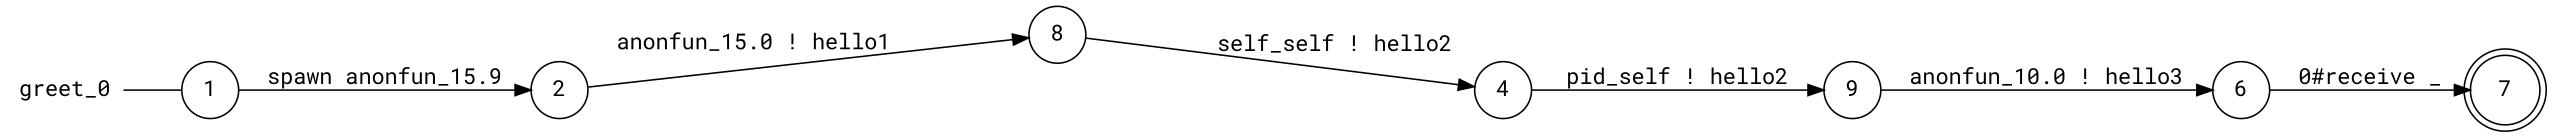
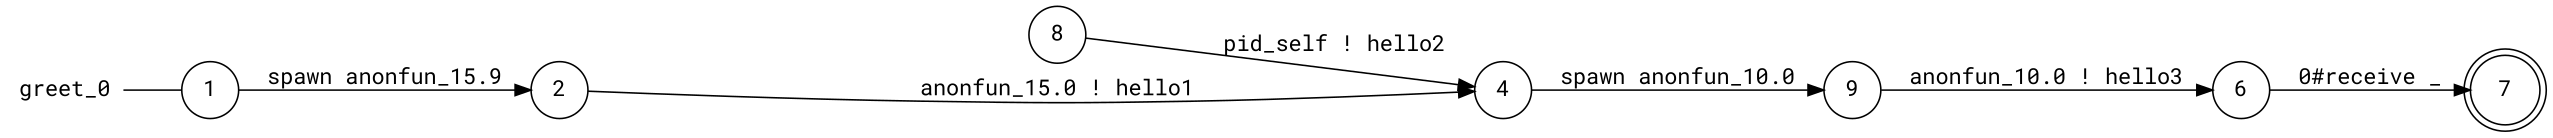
(1335, 45) -> (1335, 45)
(801, 63) -> (1023, 103)
(1678, 78) -> (1678, 78)
